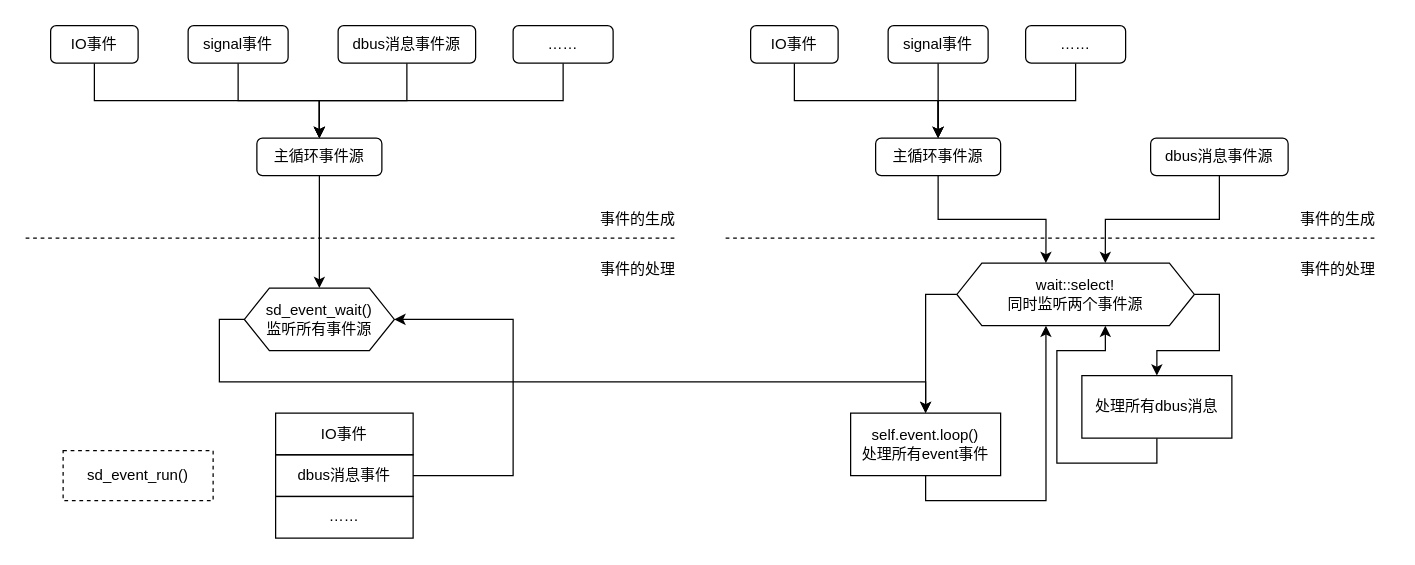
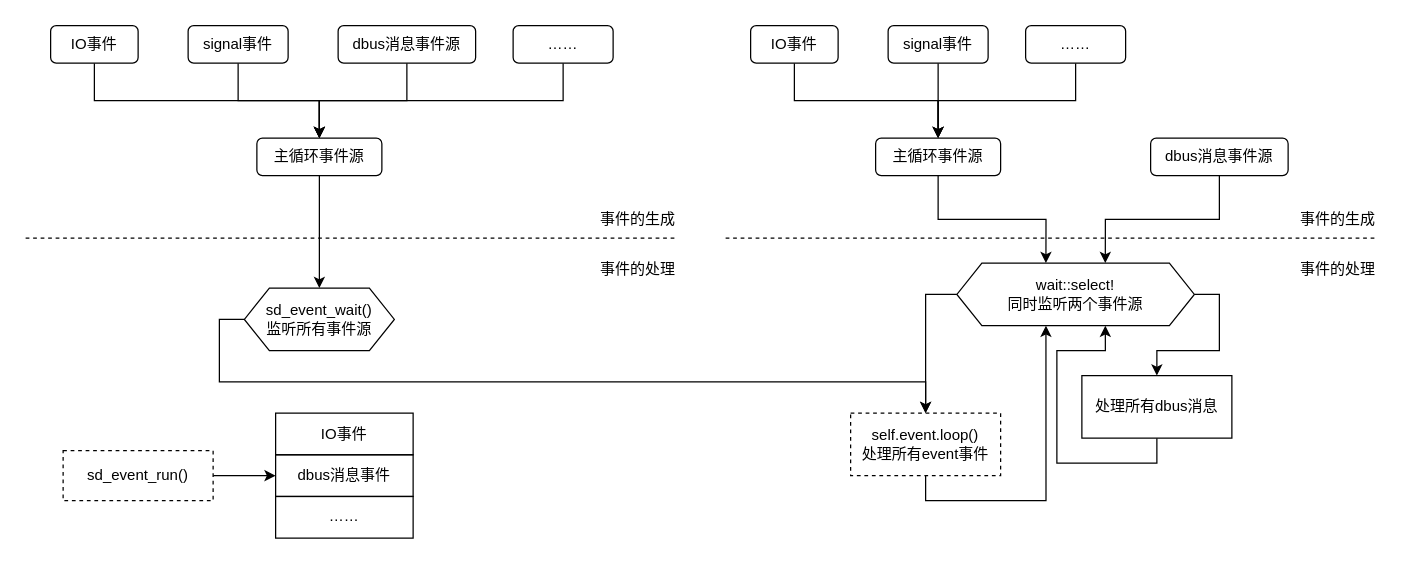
(513, 392) -> none
(926, 444) -> (926, 444)
none -> (240, 476)
